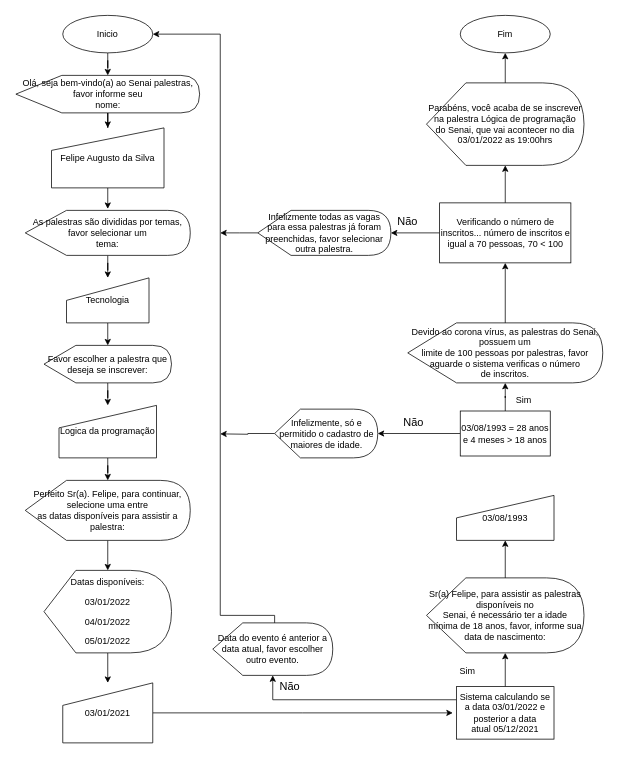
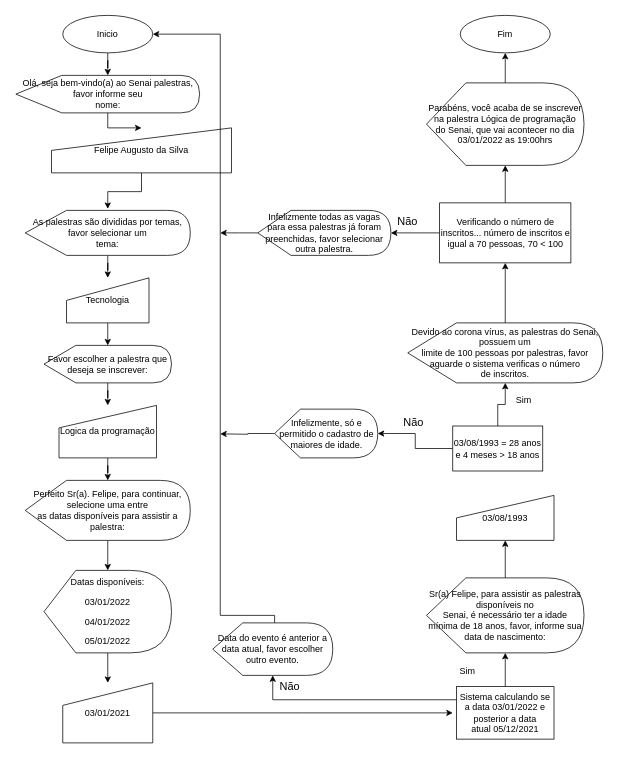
(108, 158) -> (141, 150)
(505, 434) -> (498, 449)
